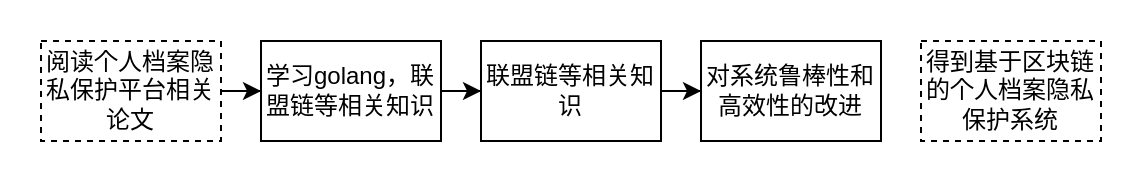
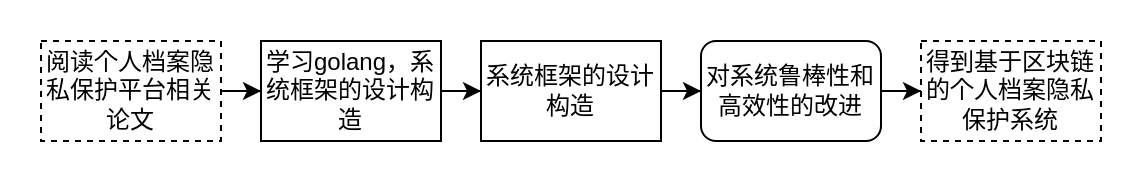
(351, 91) -> (351, 91)
(571, 91) -> (571, 91)
(791, 91) -> (791, 91)
none -> (908, 91)
